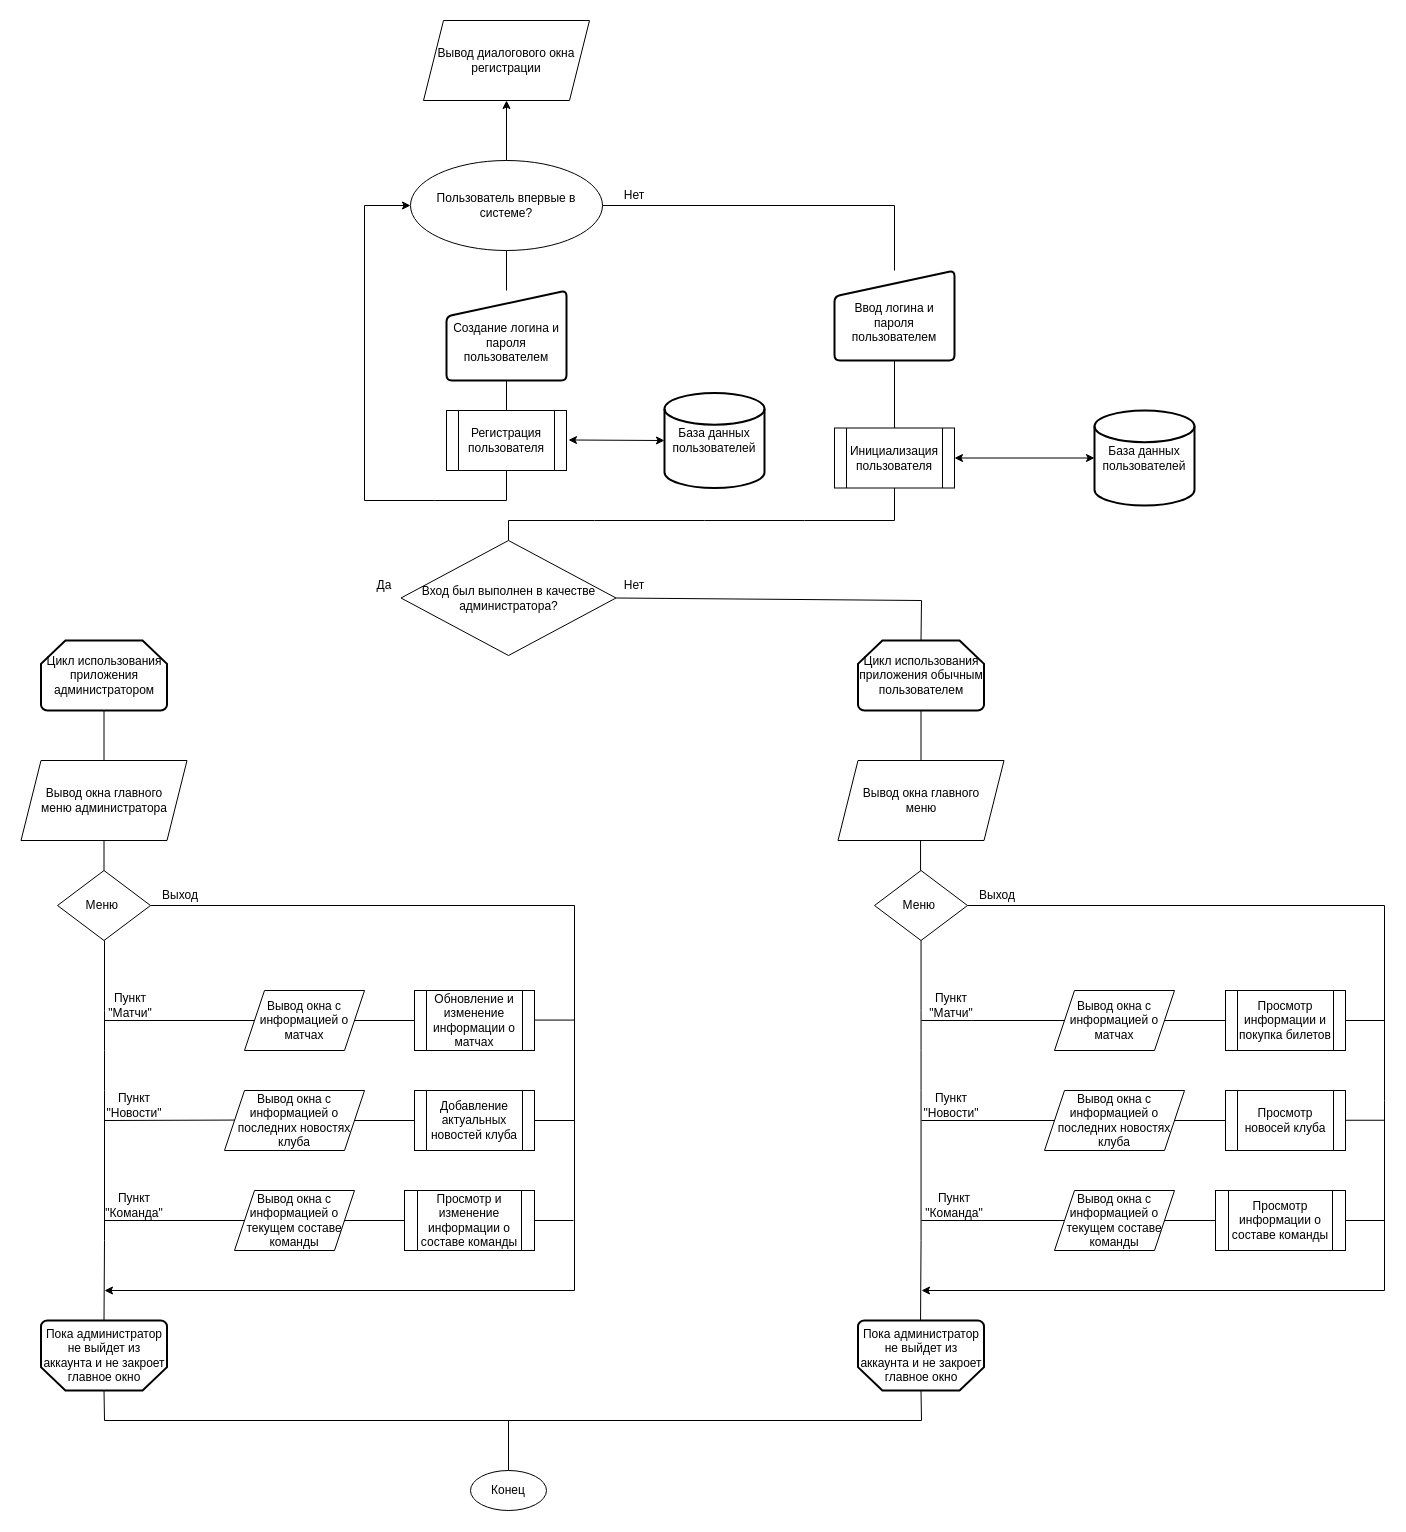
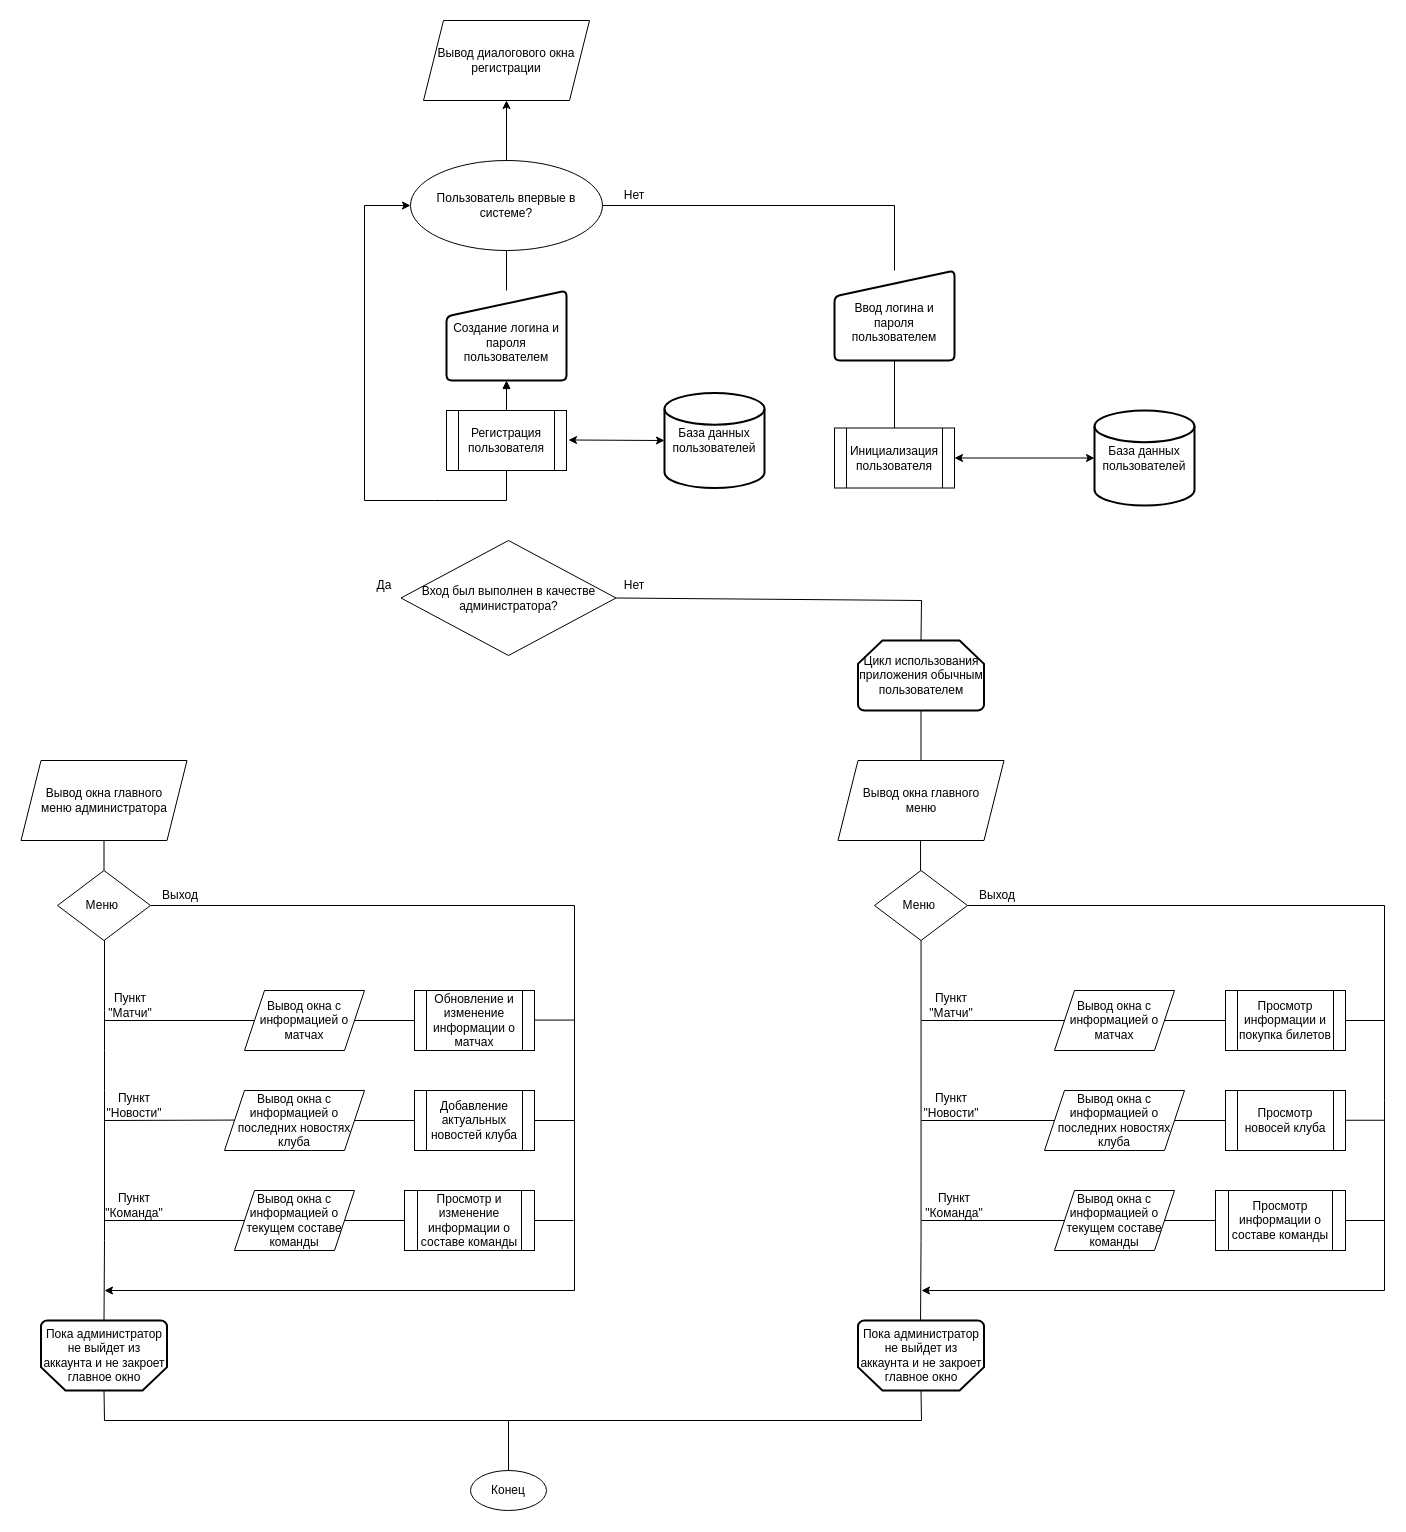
(507, 387) -> (507, 390)
(708, 521) -> none
(104, 676) -> none
(104, 736) -> none
